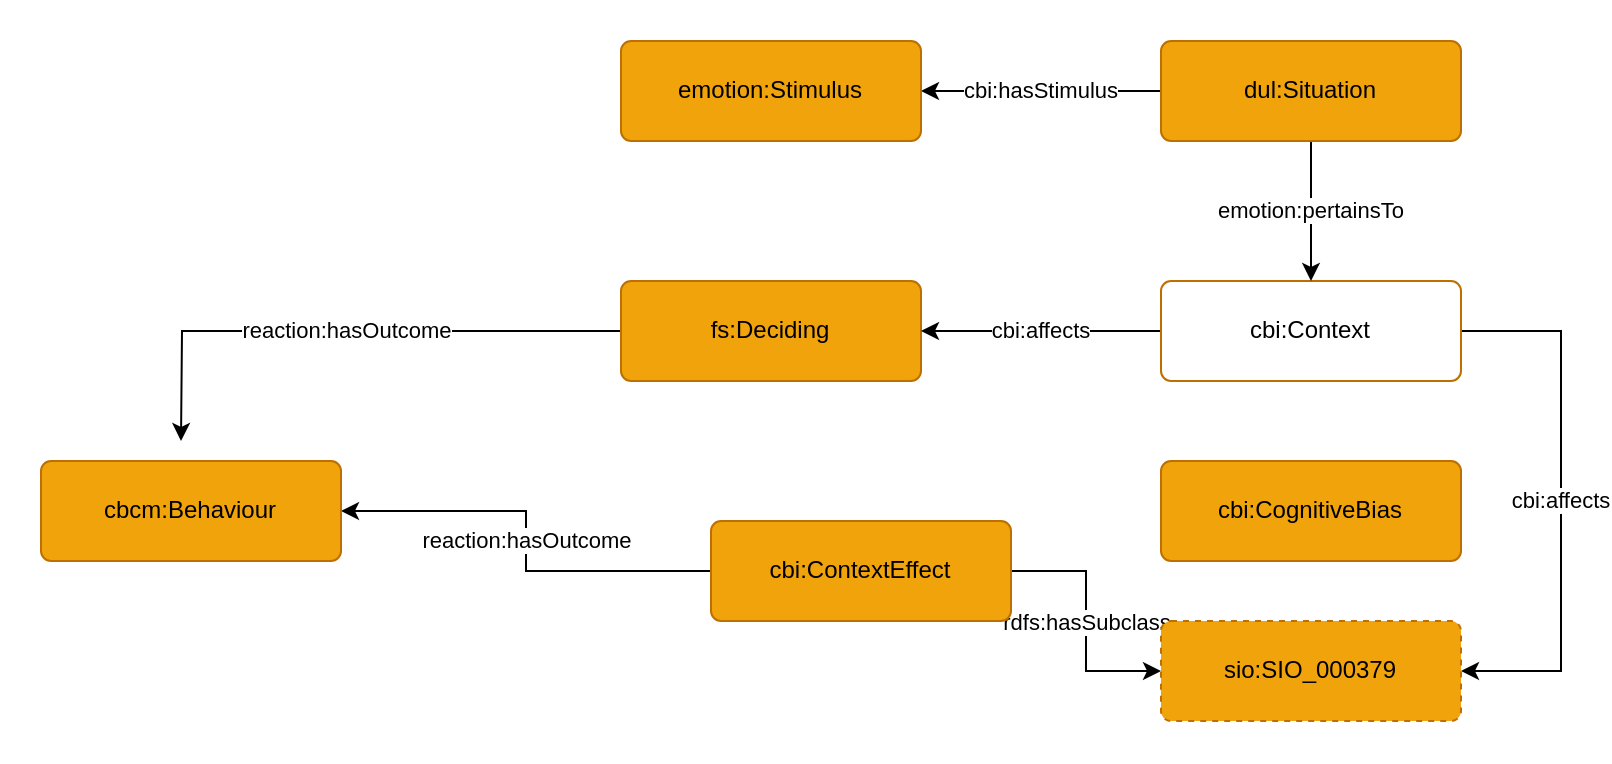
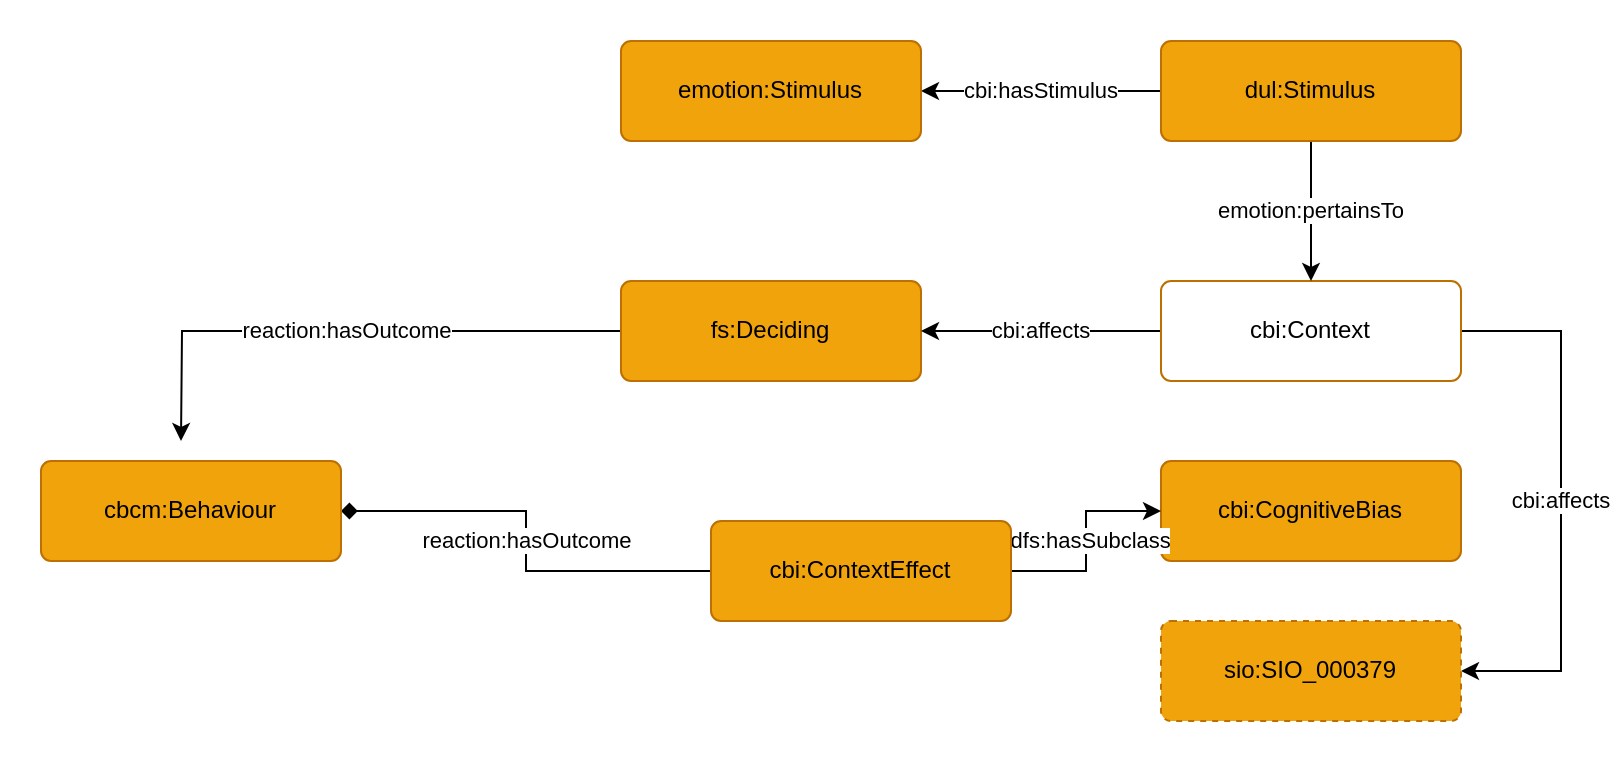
(1311, 91) -> (1311, 91)
(356, 511) -> (357, 511)
(1086, 650) -> (1086, 512)
